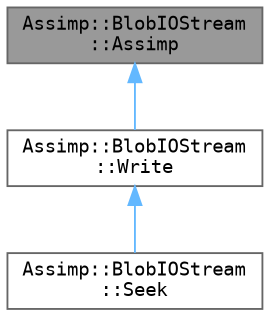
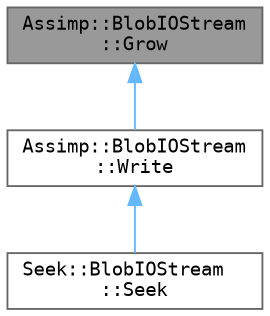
(135, 35) -> (135, 35)
(135, 281) -> (135, 281)
